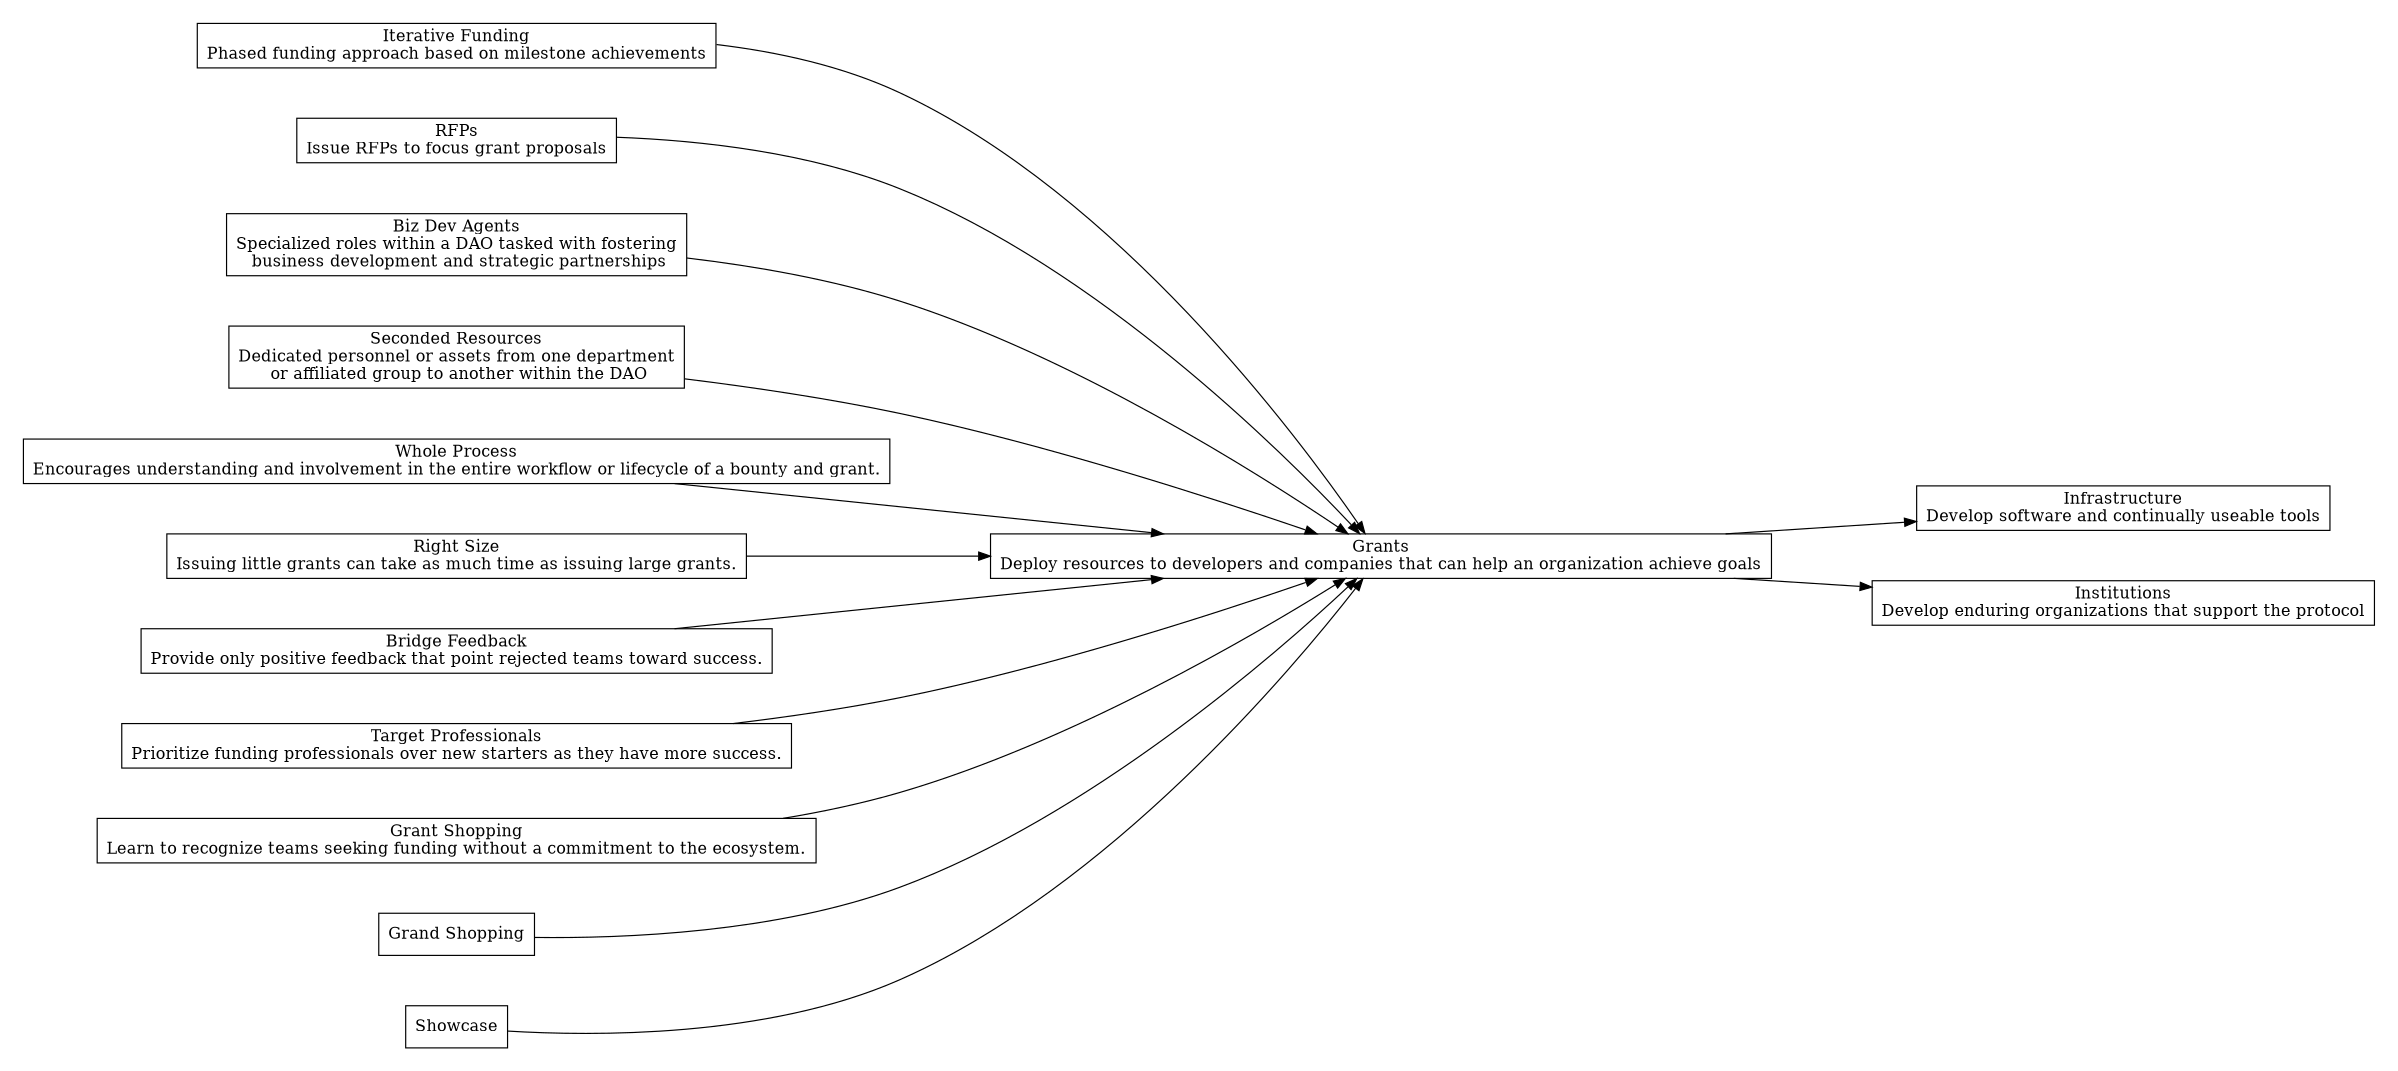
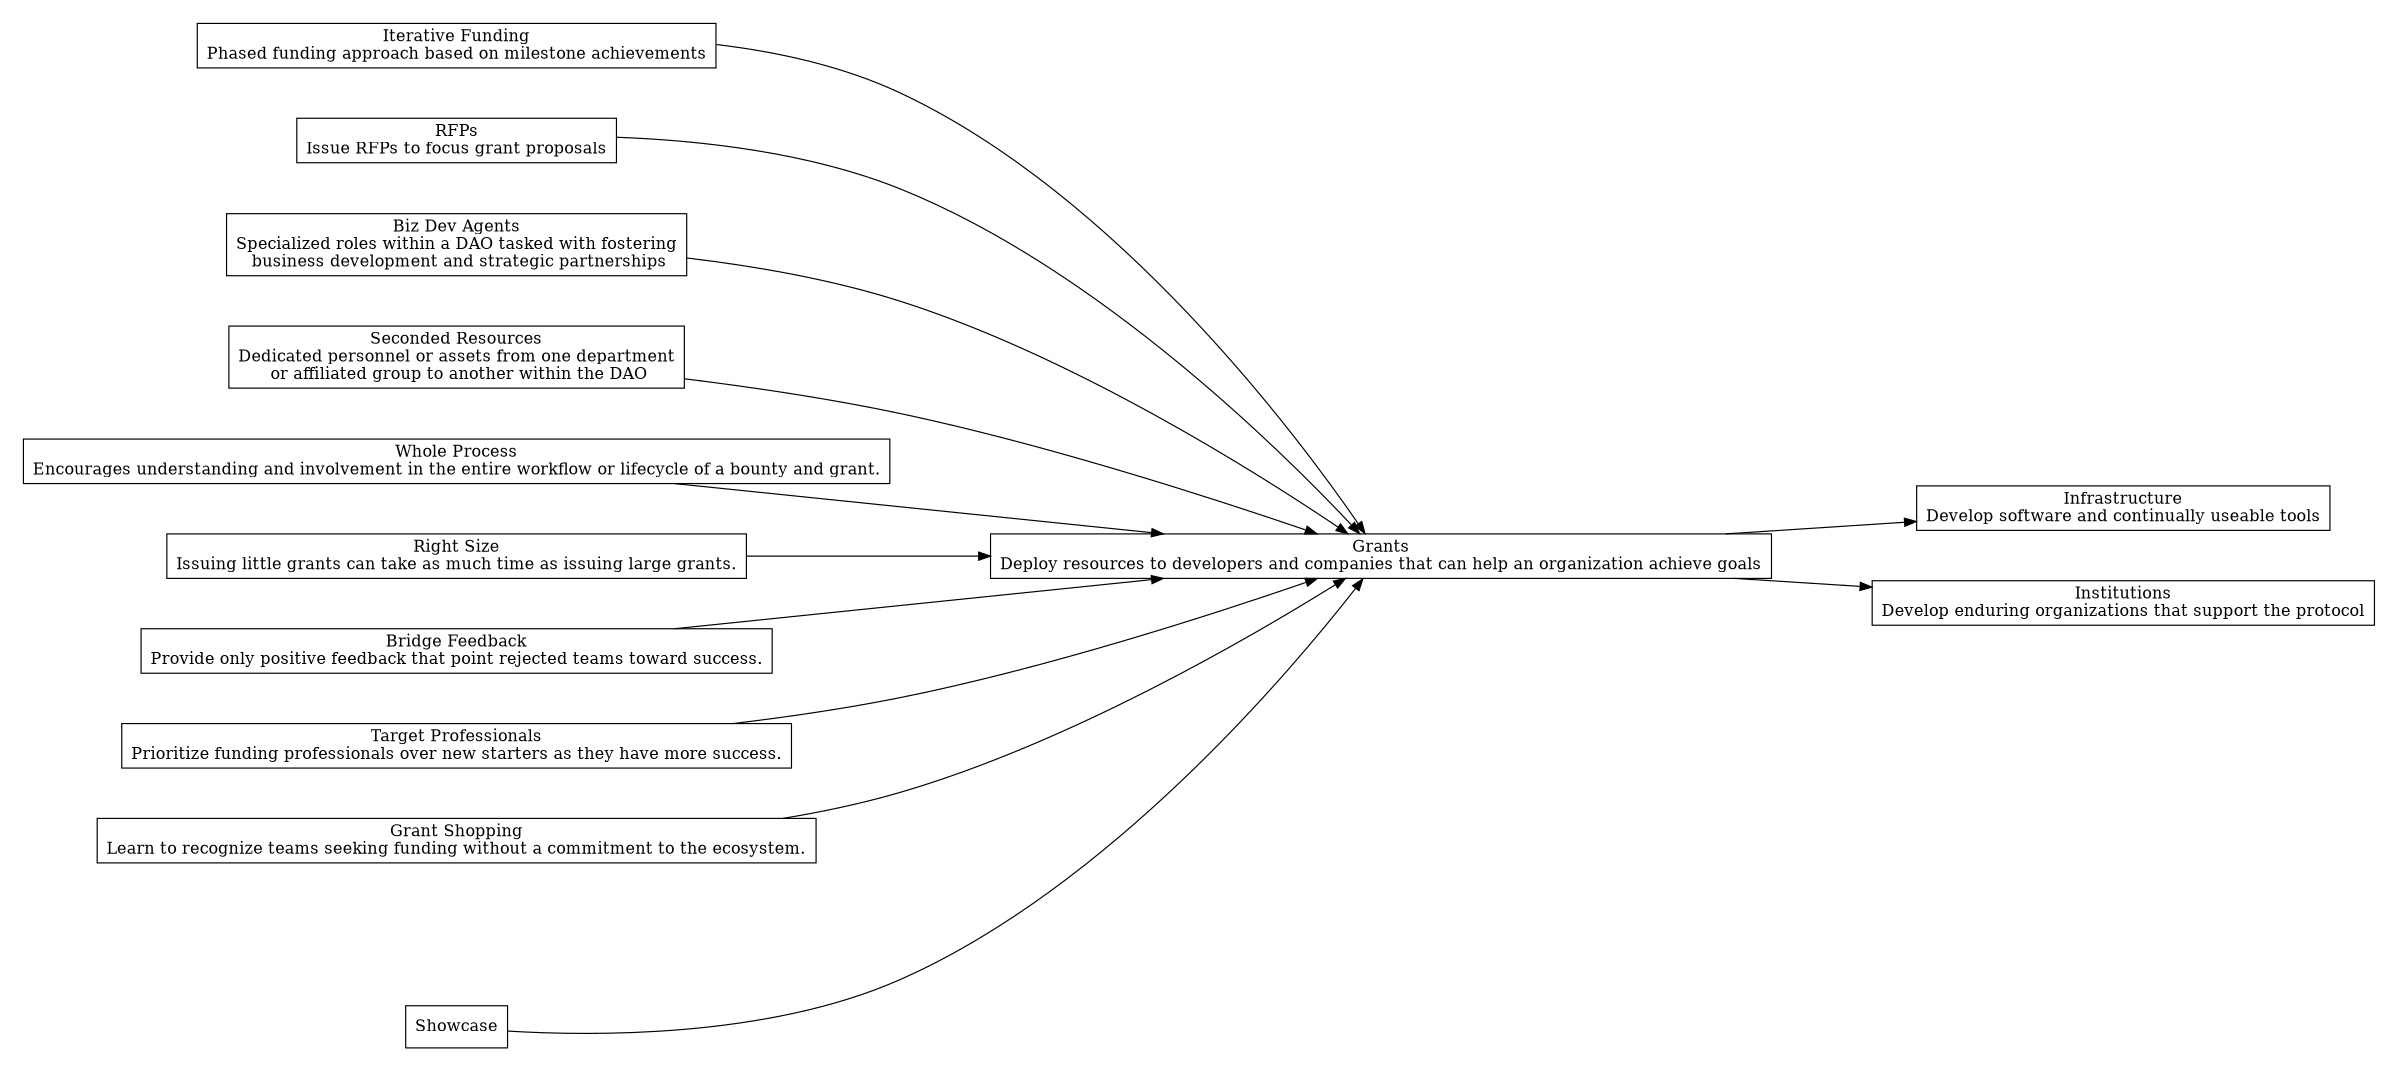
(457, 934) -> none
